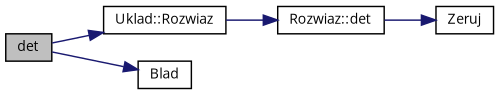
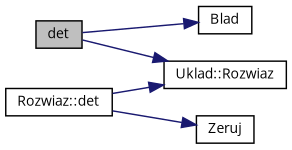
(245, 20) -> (131, 90)
